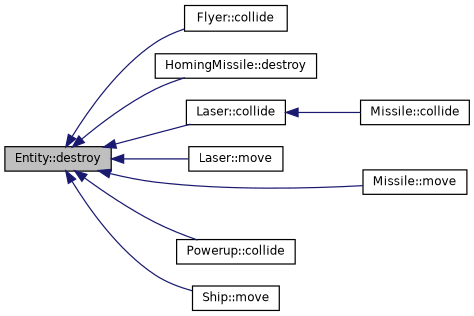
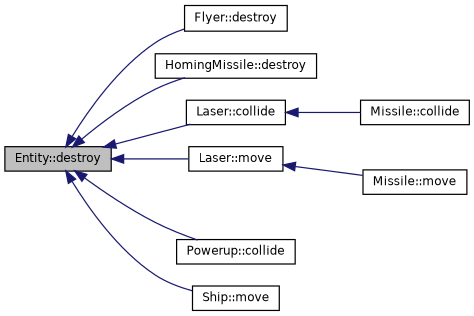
(236, 18) -> (236, 18)
(236, 188) -> (329, 171)
